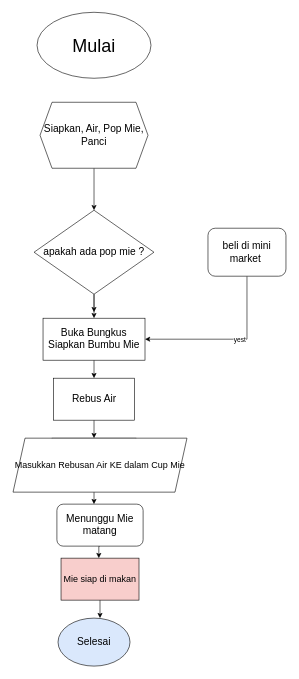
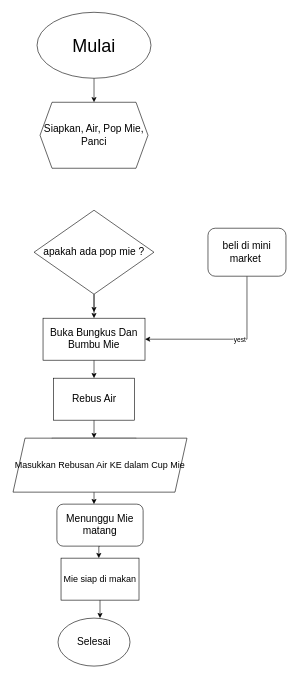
none -> (94, 96)
(94, 204) -> none
(94, 339) -> (94, 339)
(100, 579) -> (100, 579)
(94, 642) -> (94, 642)
